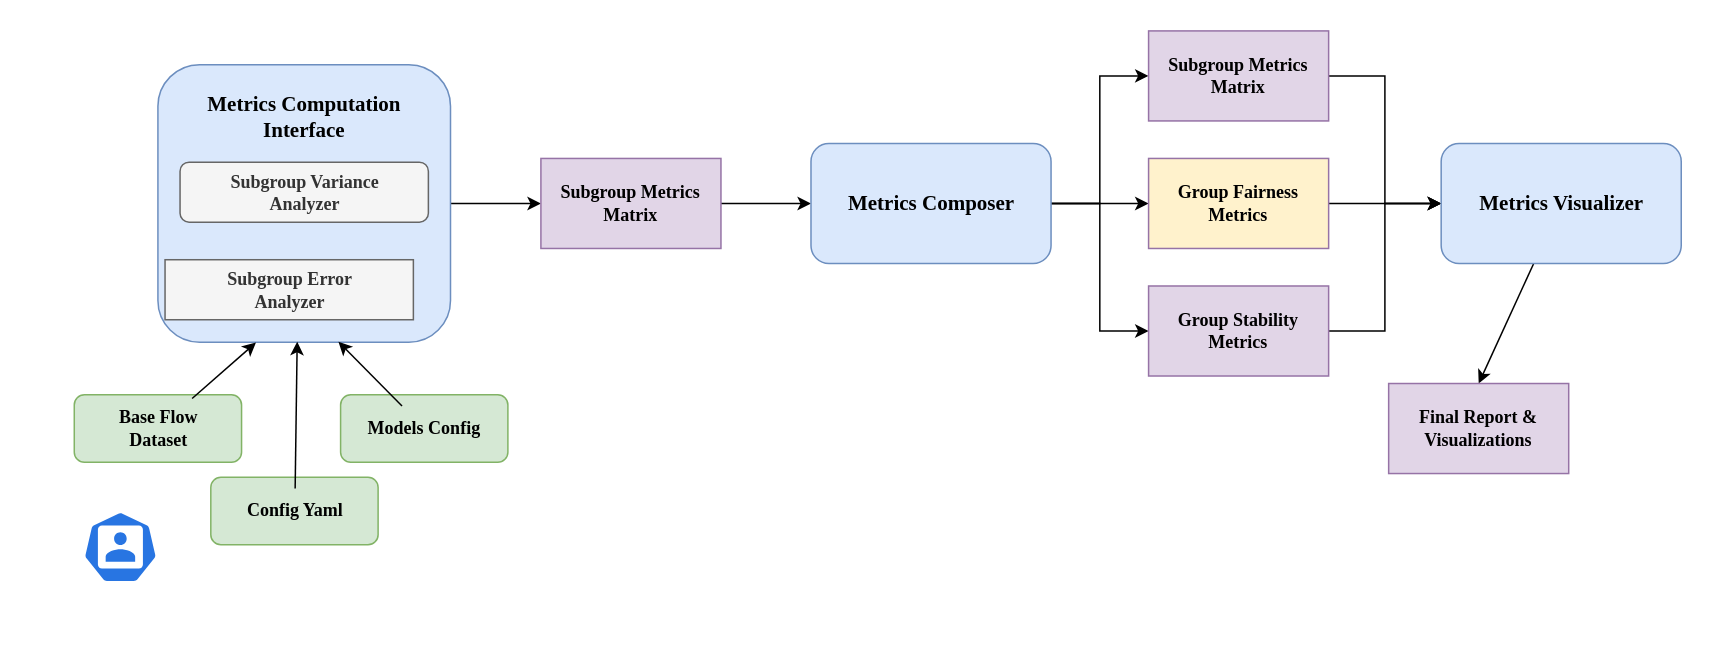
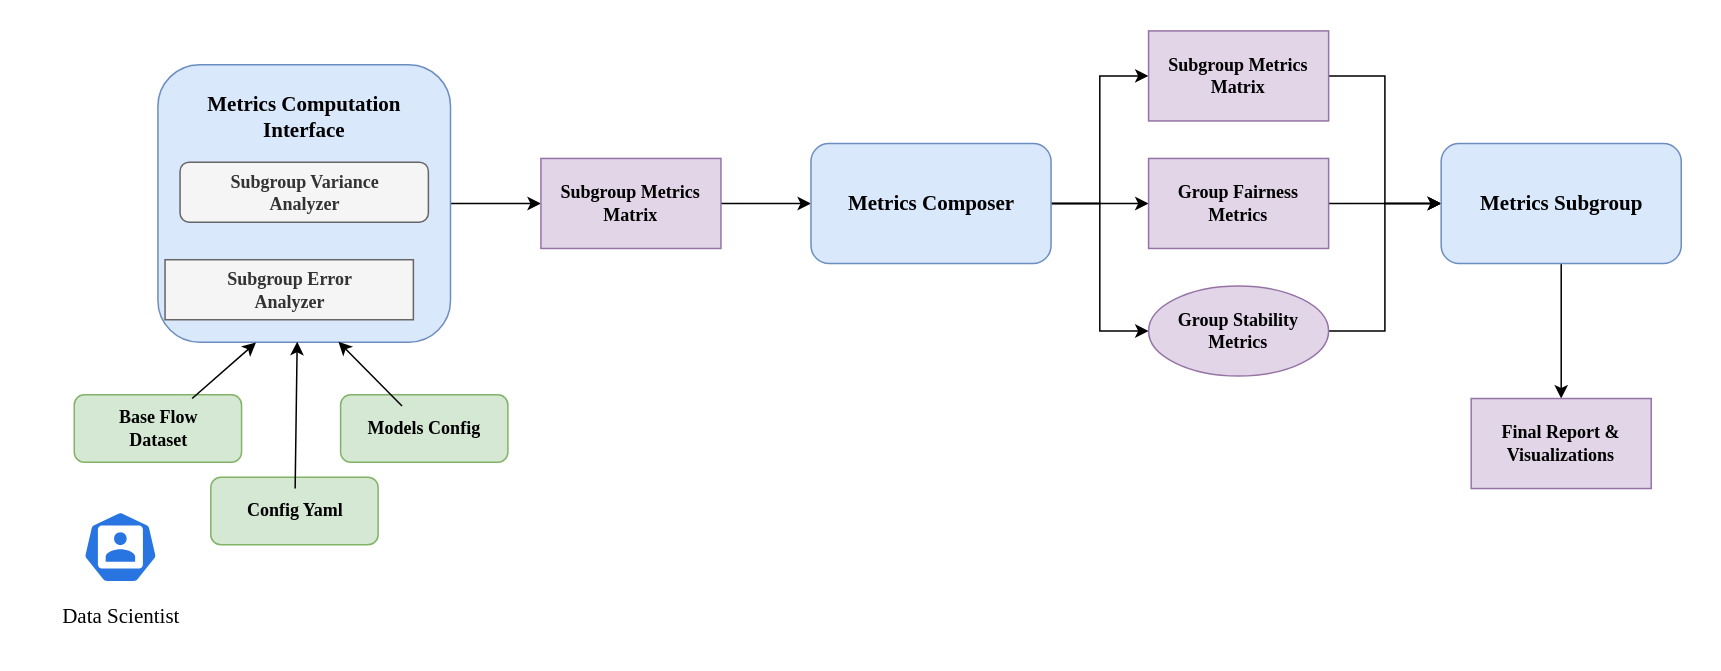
(1238, 203) -> (1238, 203)
(1562, 203) -> (1562, 203)
(1238, 331) -> (1238, 331)
(1478, 428) -> (1561, 443)
none -> (121, 616)
